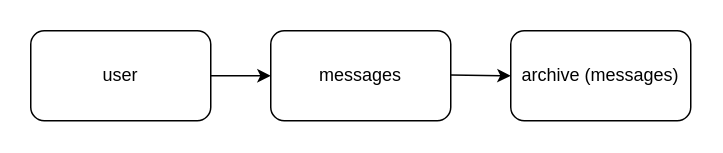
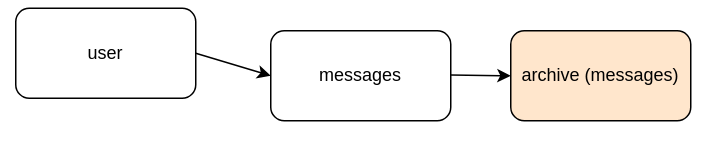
(121, 76) -> (106, 53)
(601, 76) -> (601, 76)
